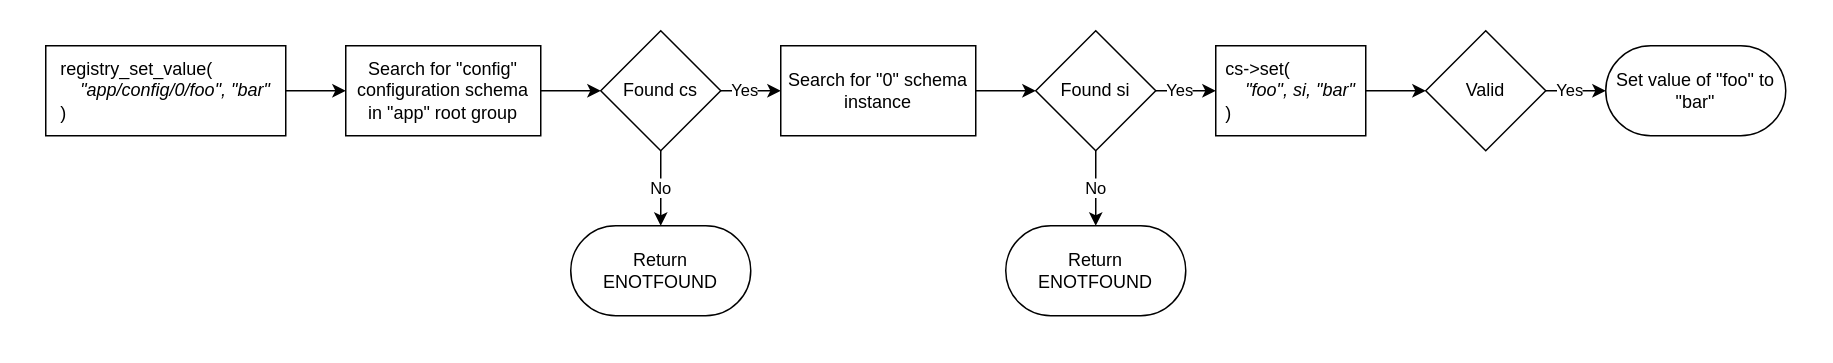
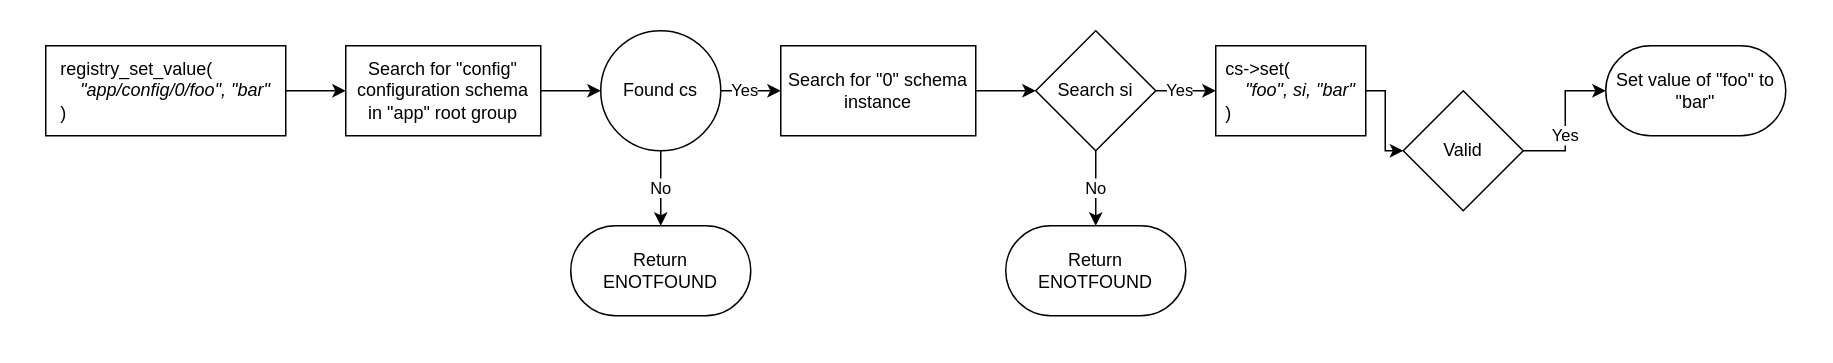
(661, 91) -> (661, 91)
(1096, 91) -> (1096, 91)
(1486, 91) -> (1463, 151)
